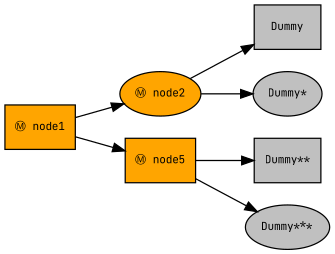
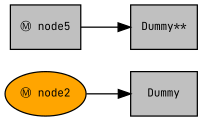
(288, 94) -> none
(40, 127) -> none
(160, 161) -> (46, 27)
(288, 227) -> none
